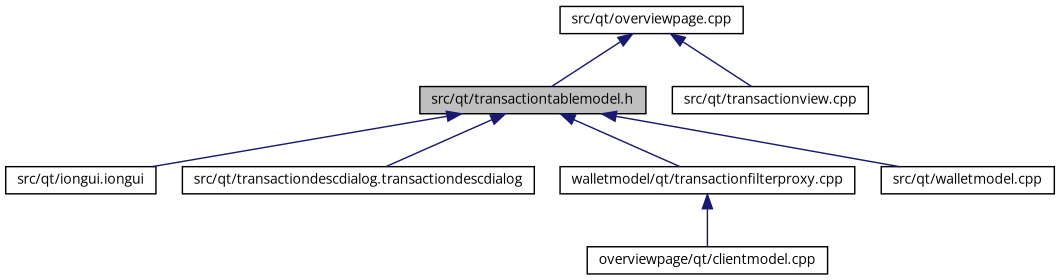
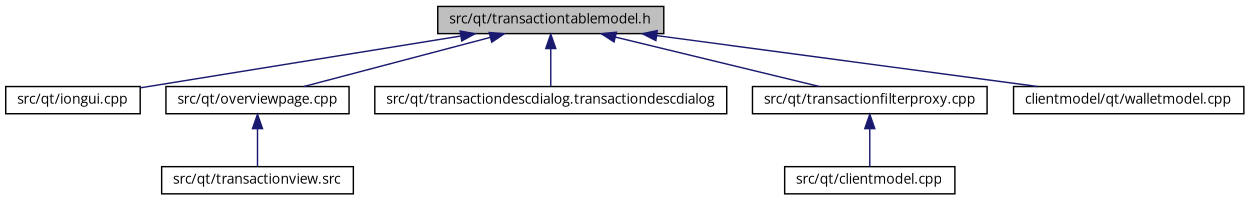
(586, 64) -> (397, 62)
(770, 100) -> (258, 180)
(81, 180) -> (73, 100)
(707, 180) -> (870, 100)
(968, 180) -> (1129, 100)
(707, 260) -> (870, 180)
